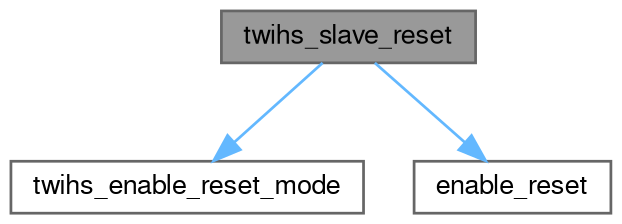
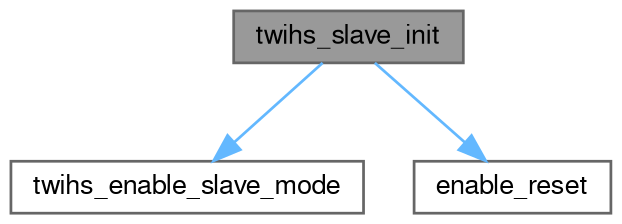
(348, 37) -> (348, 37)
(187, 187) -> (187, 187)
